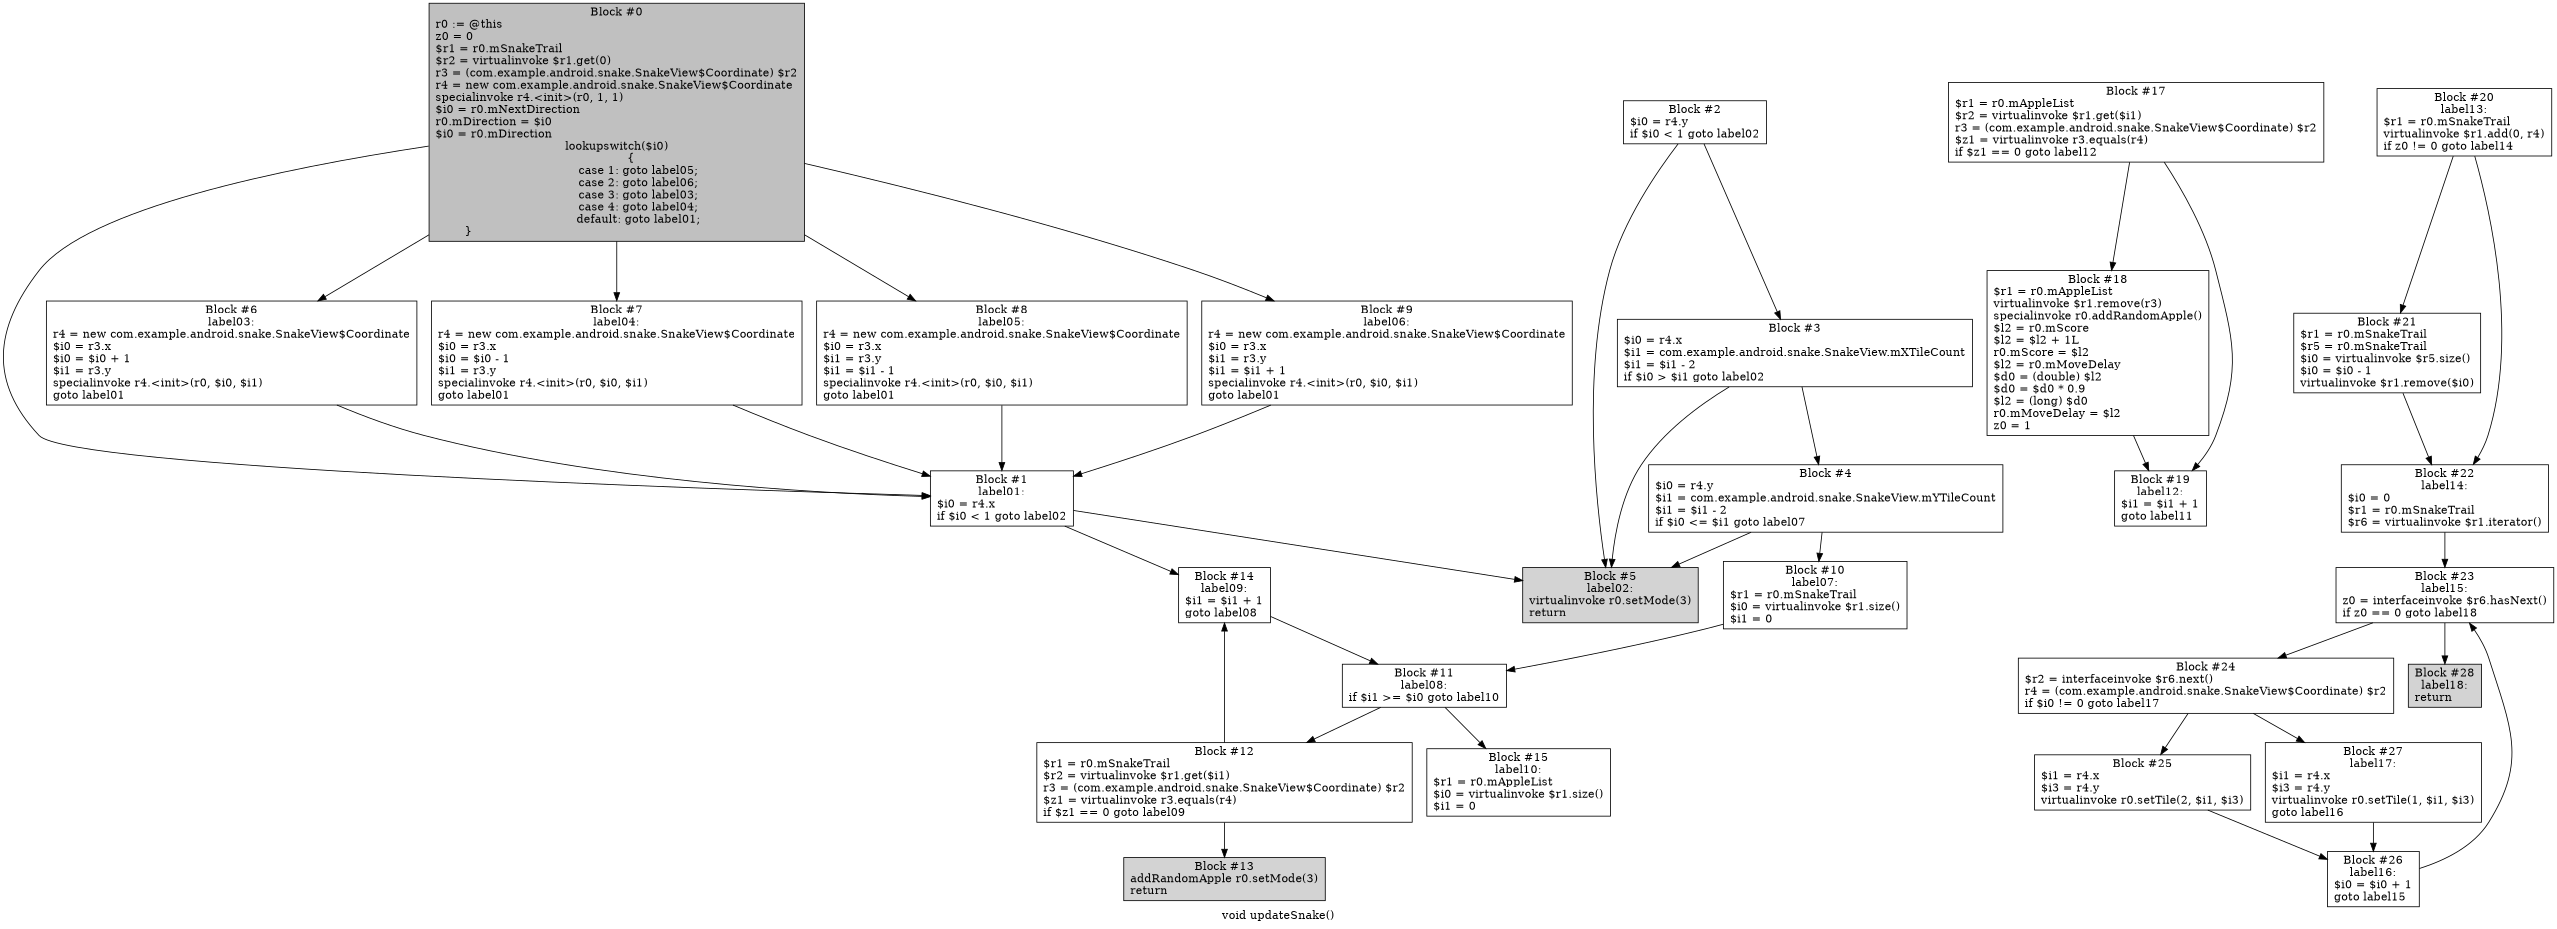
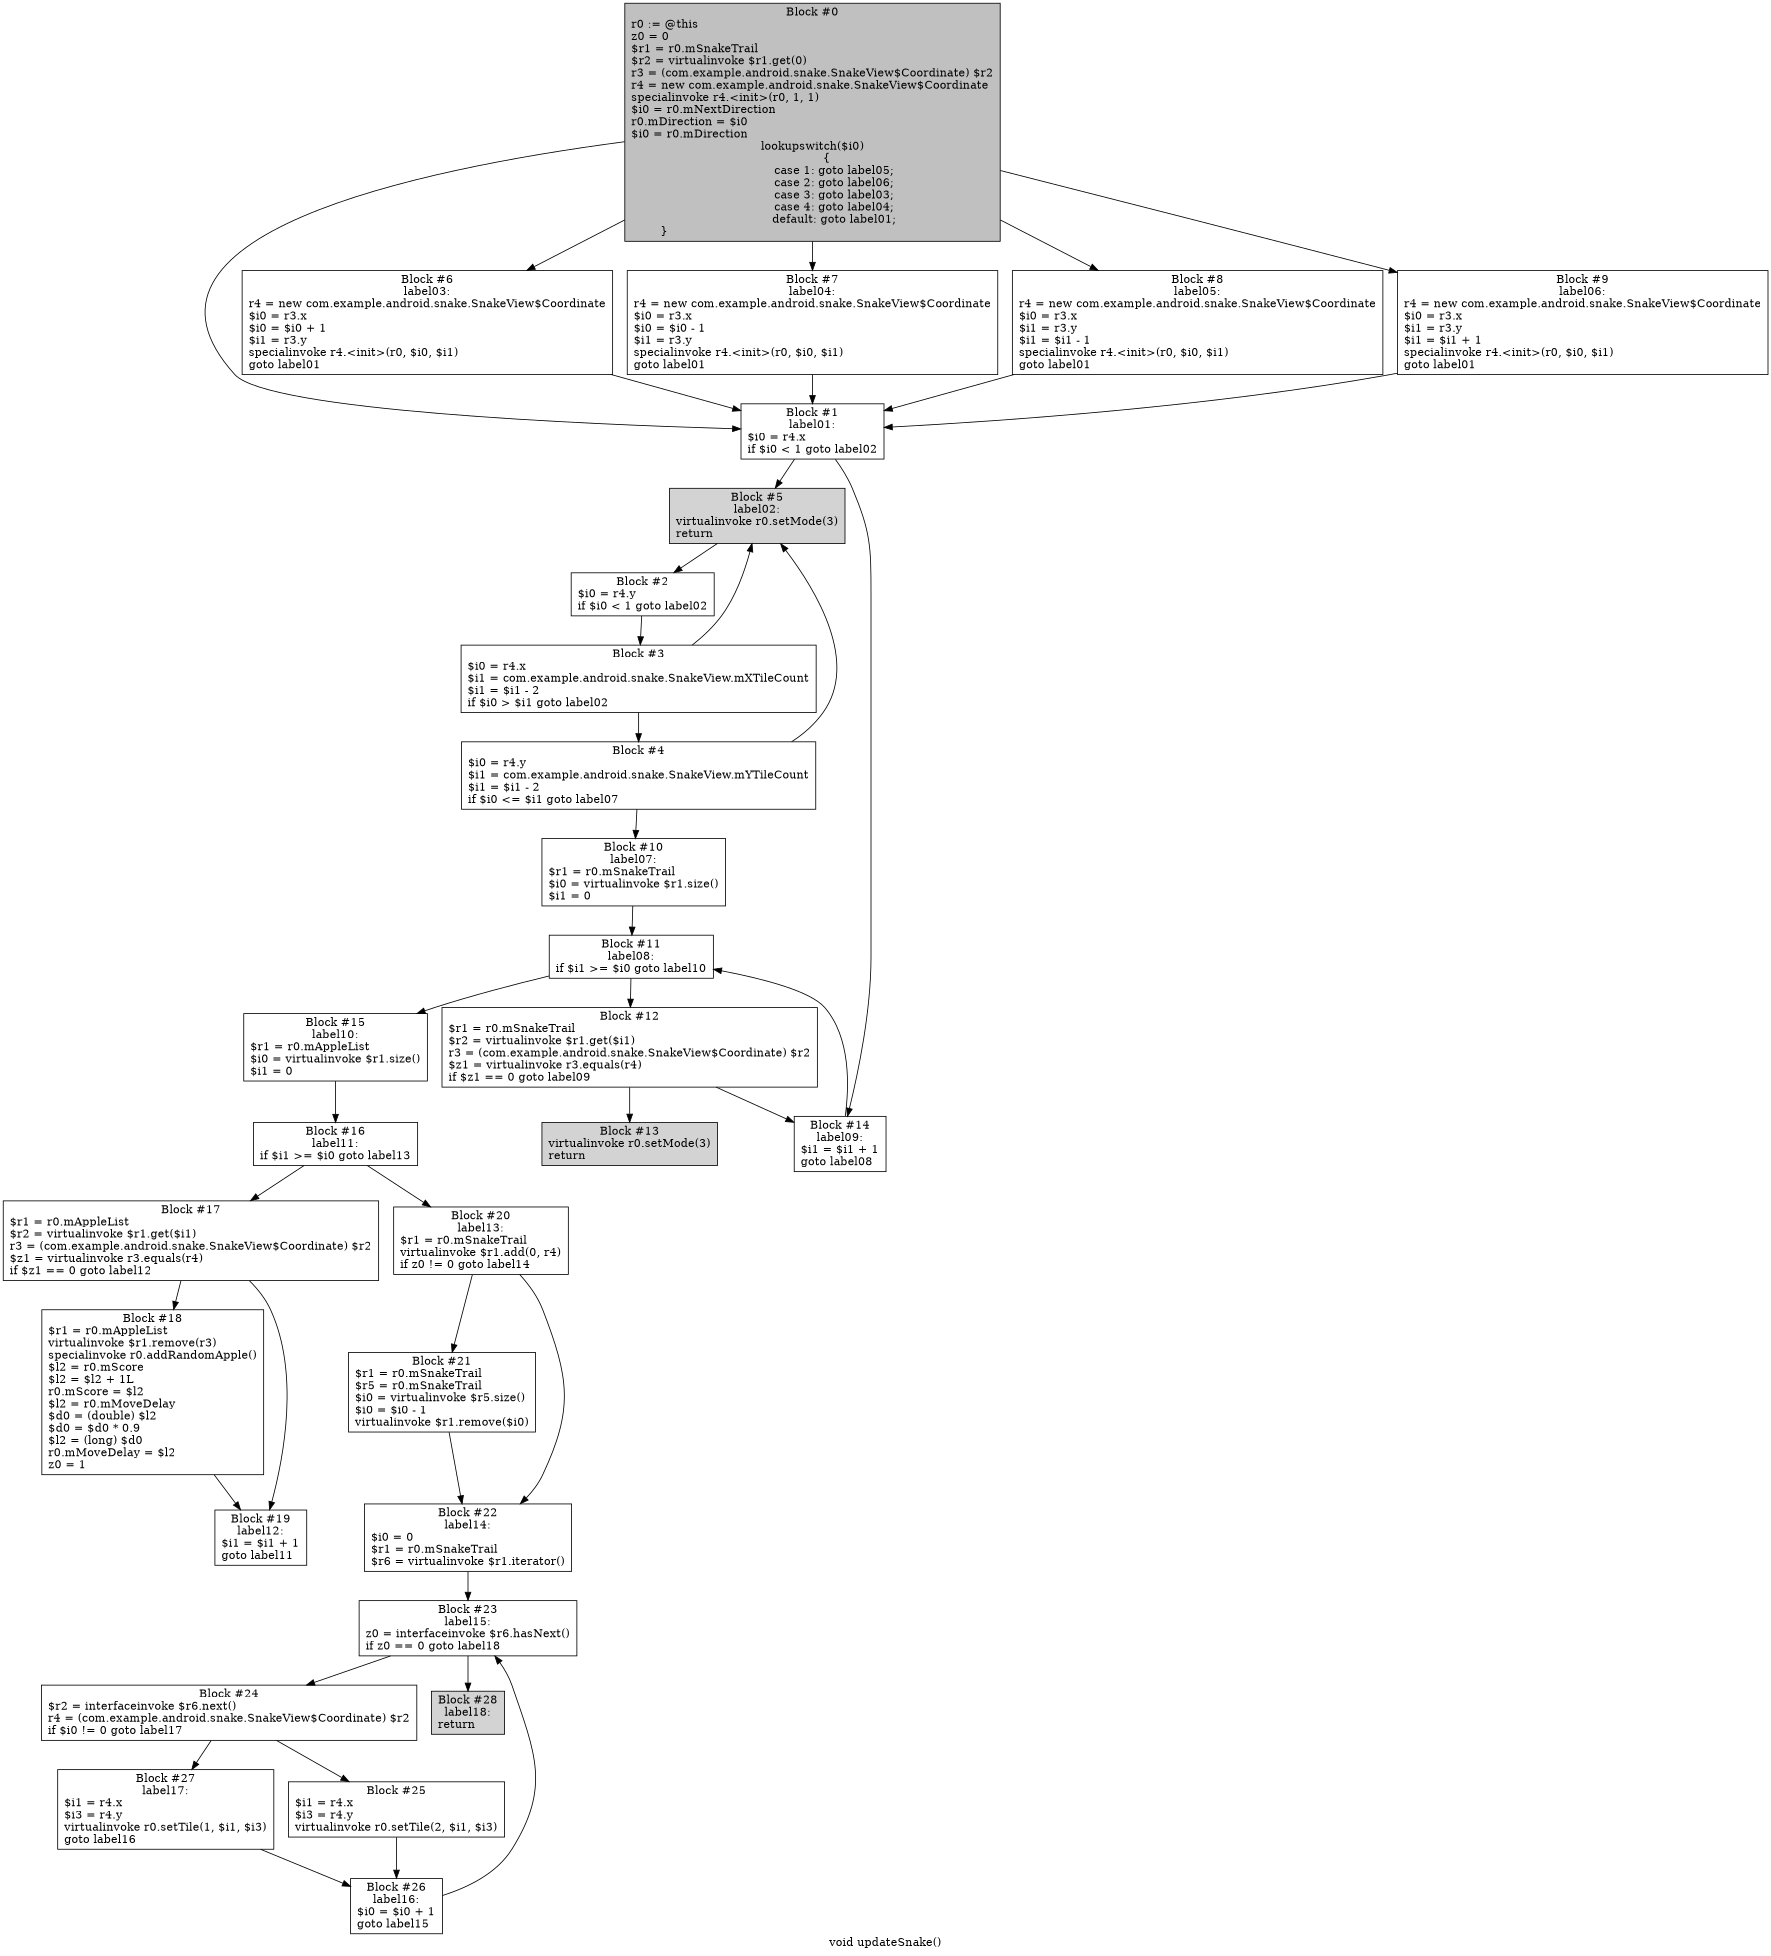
(1597, 342) -> (699, 556)
(1225, 879) -> (630, 1144)
none -> (336, 1144)
